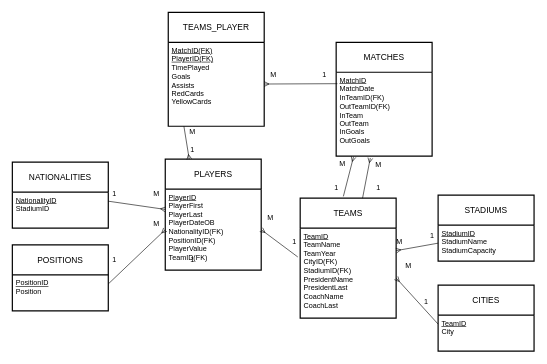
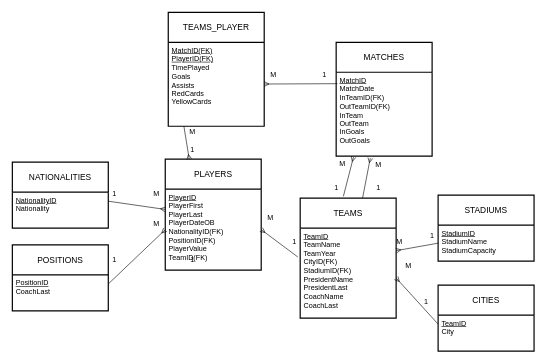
(39, 205) -> (39, 205)
(34, 288) -> (34, 288)
